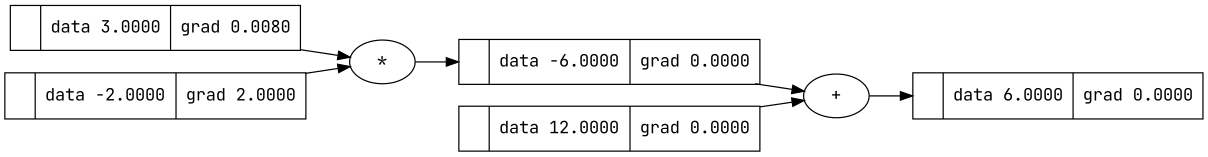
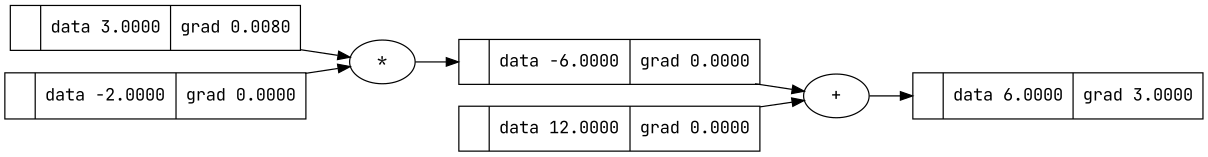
(241, 95) -> (241, 95)
(1138, 95) -> (1138, 95)
